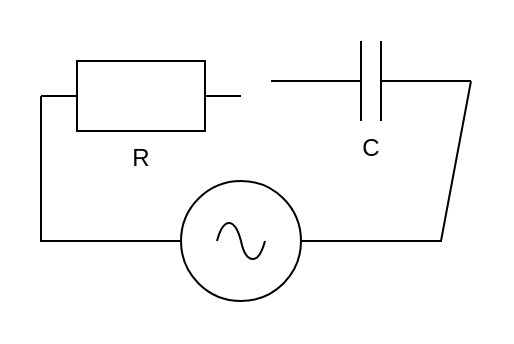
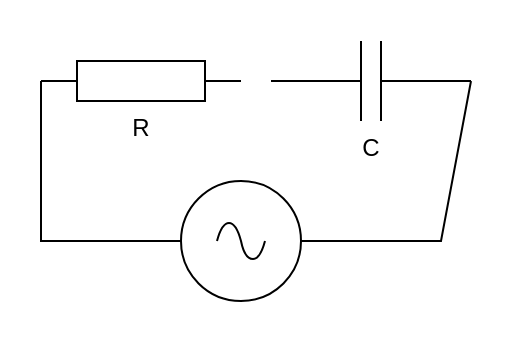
(141, 96) -> (141, 81)
